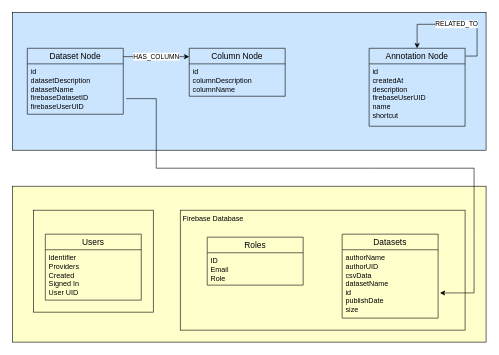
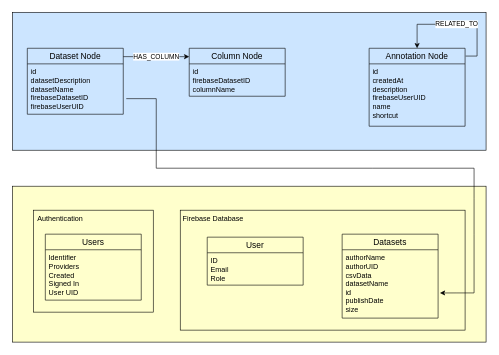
(224, 81) -> (226, 81)
none -> (60, 219)
(255, 246) -> (255, 246)
